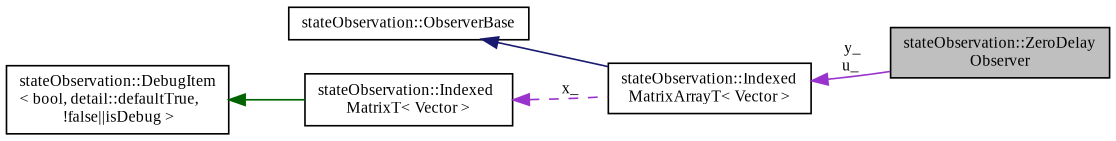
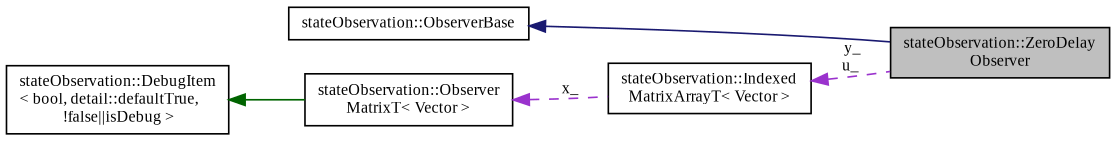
(553, 55) -> (718, 32)
(859, 76) -> (859, 76)
(409, 100) -> (409, 100)
